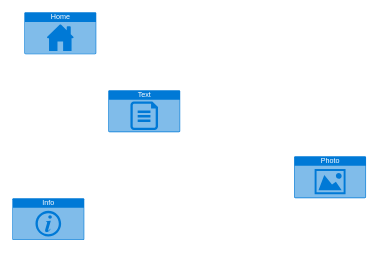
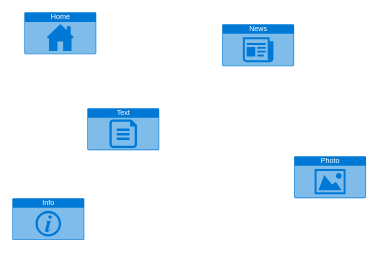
none -> (258, 45)
(144, 111) -> (123, 129)
